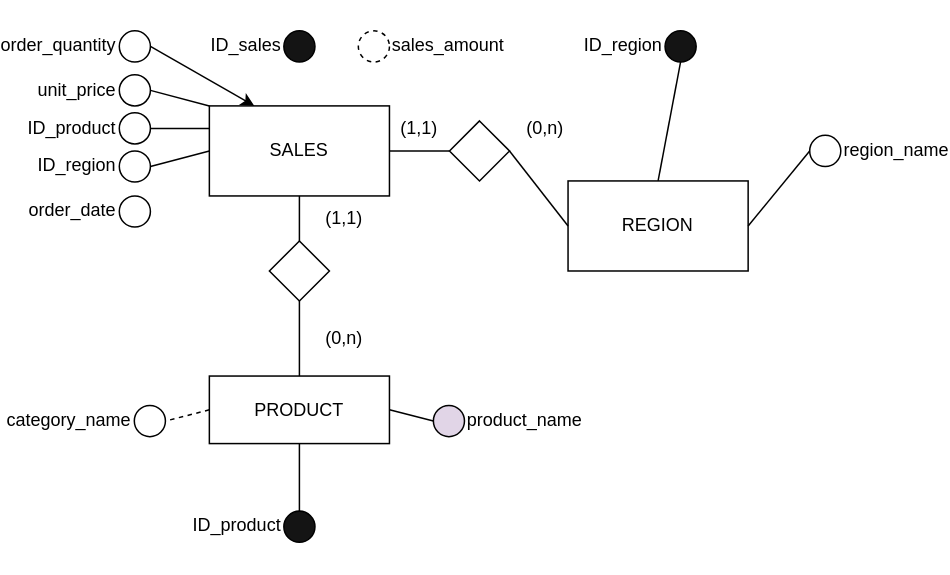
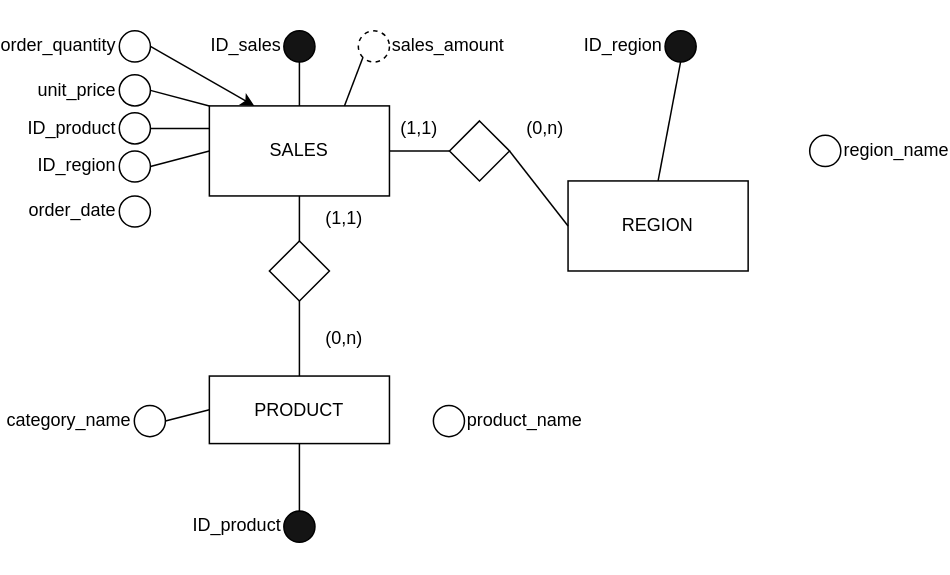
none -> (353, 82)
none -> (299, 84)
(779, 188) -> none
(412, 415) -> none
(186, 416) -> (186, 416)
(449, 421) -> (449, 421)
